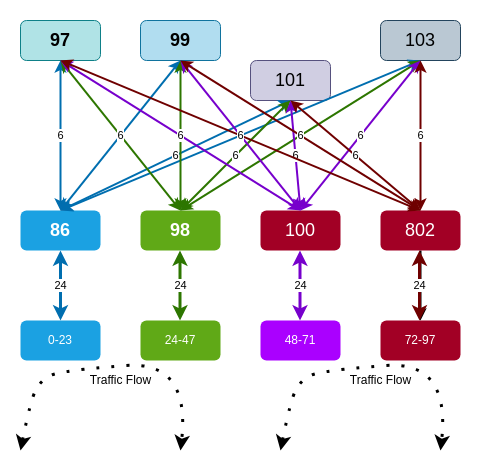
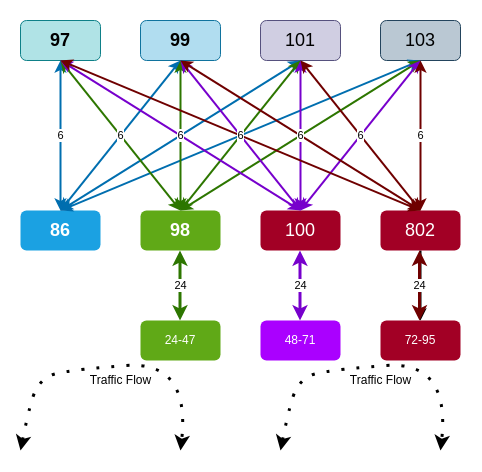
(291, 81) -> (301, 41)
(61, 286) -> none
(61, 341) -> none
(421, 341) -> (421, 341)
